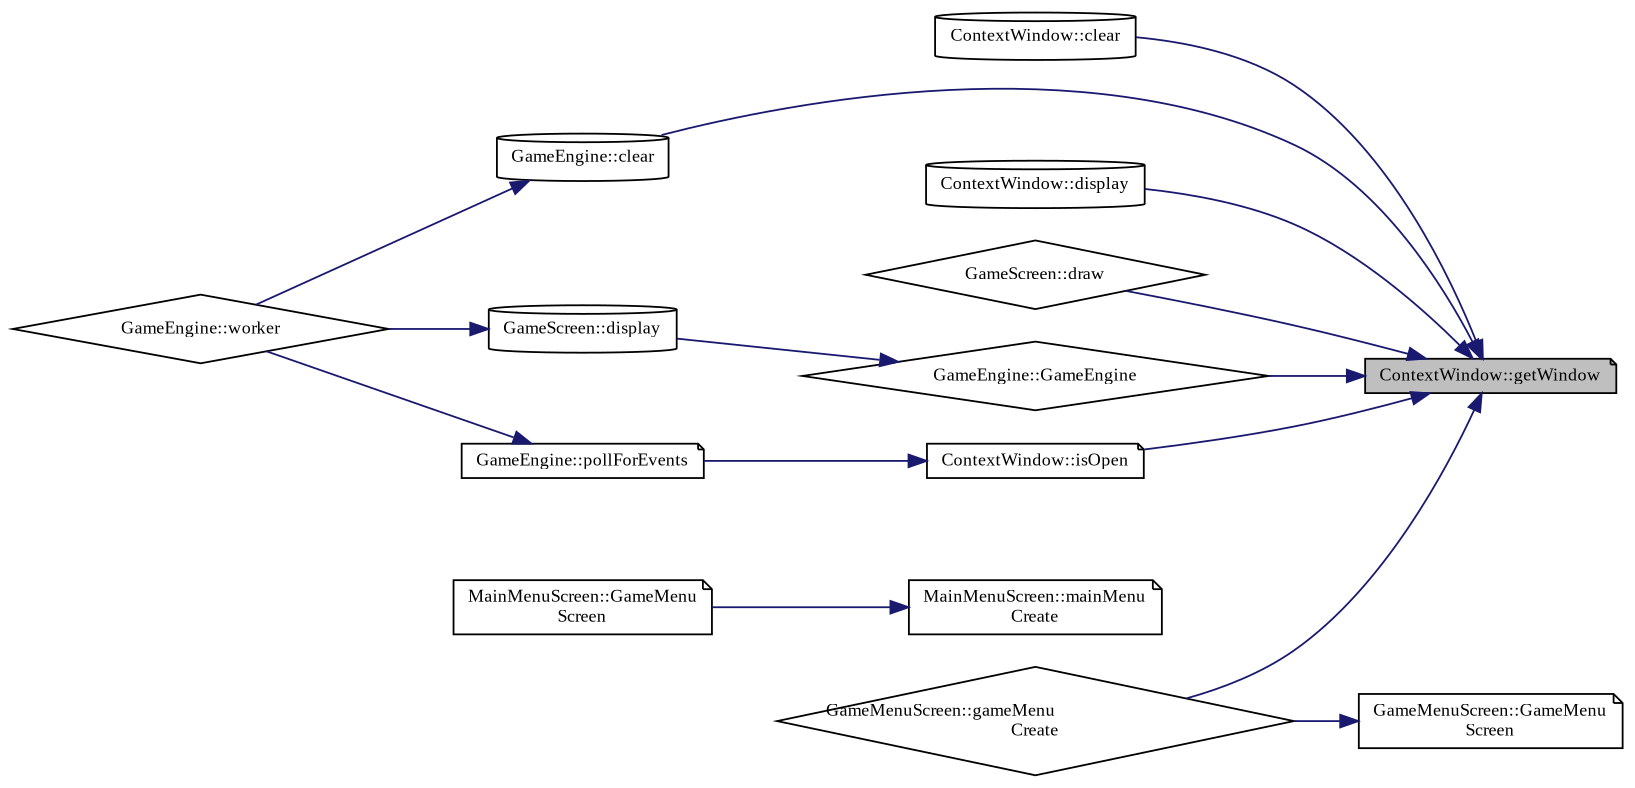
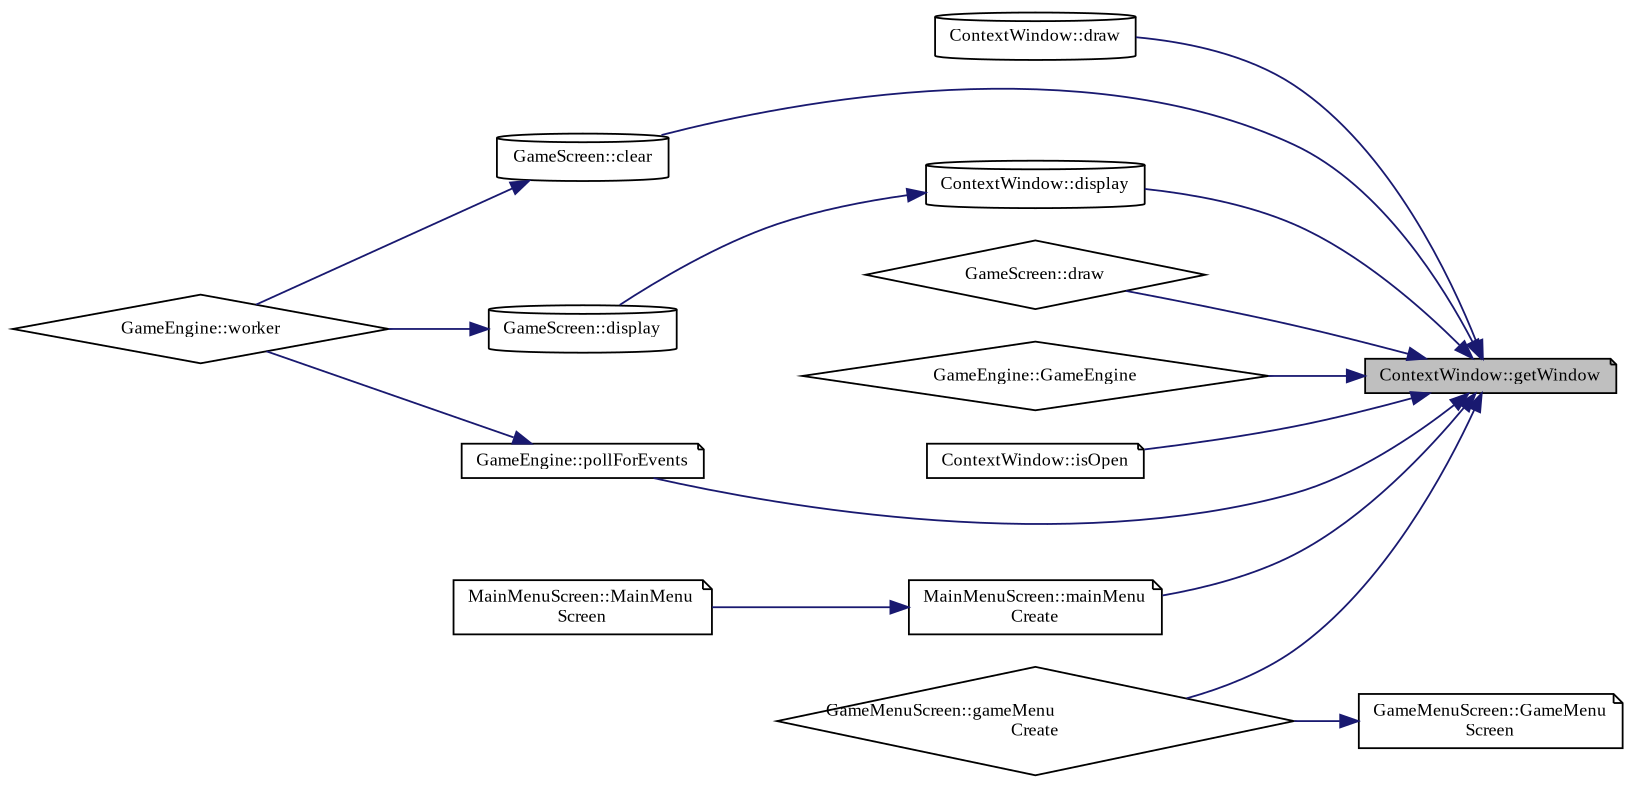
(1035, 36) -> (1035, 36)
(583, 157) -> (583, 157)
(778, 349) -> (756, 232)
(806, 461) -> (1065, 523)
none -> (1332, 532)
(583, 607) -> (583, 607)
